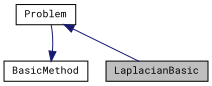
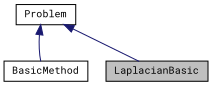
(53, 38) -> (39, 48)
